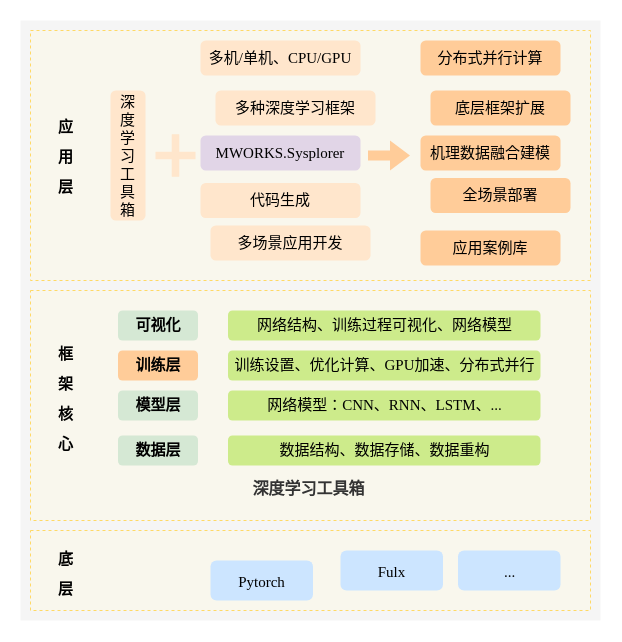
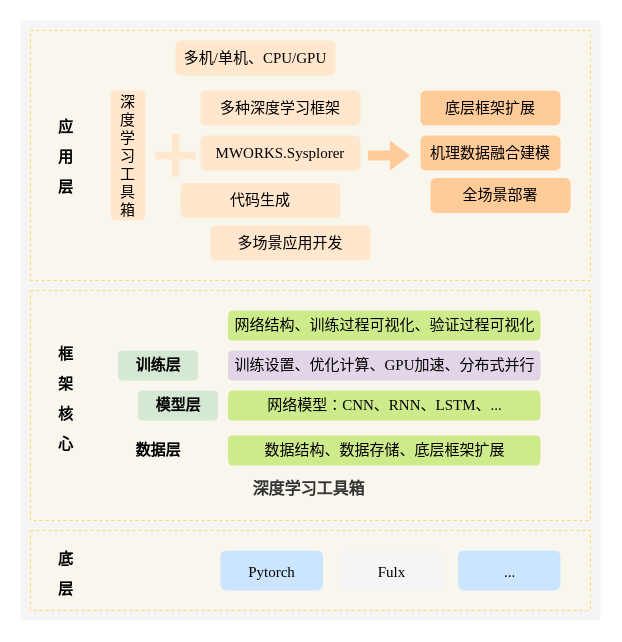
(281, 58) -> (256, 58)
(491, 58) -> none
(296, 108) -> (281, 108)
(501, 108) -> (491, 108)
(281, 153) -> (281, 153)
(281, 201) -> (261, 201)
(491, 248) -> none
(158, 326) -> none
(385, 326) -> (385, 326)
(158, 366) -> (158, 366)
(384, 366) -> (384, 366)
(158, 406) -> (178, 406)
(158, 451) -> (158, 451)
(385, 451) -> (385, 451)
(392, 571) -> (392, 571)
(262, 581) -> (272, 571)
